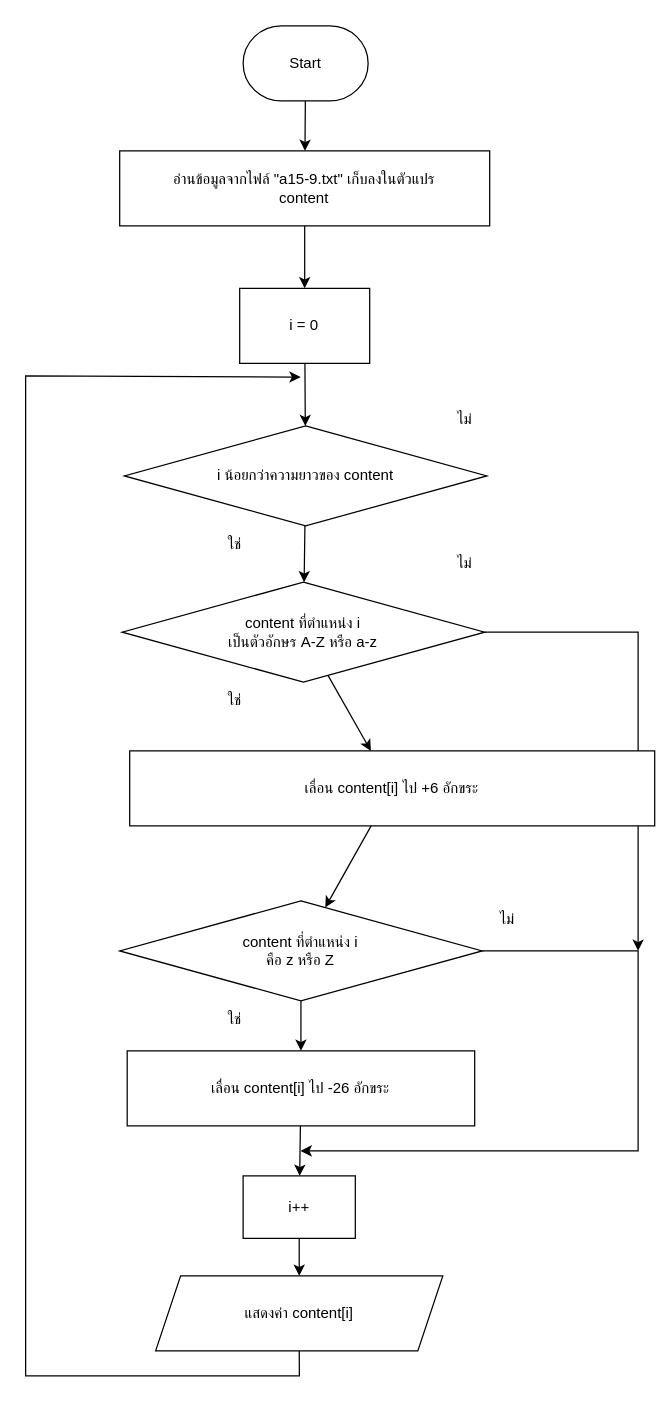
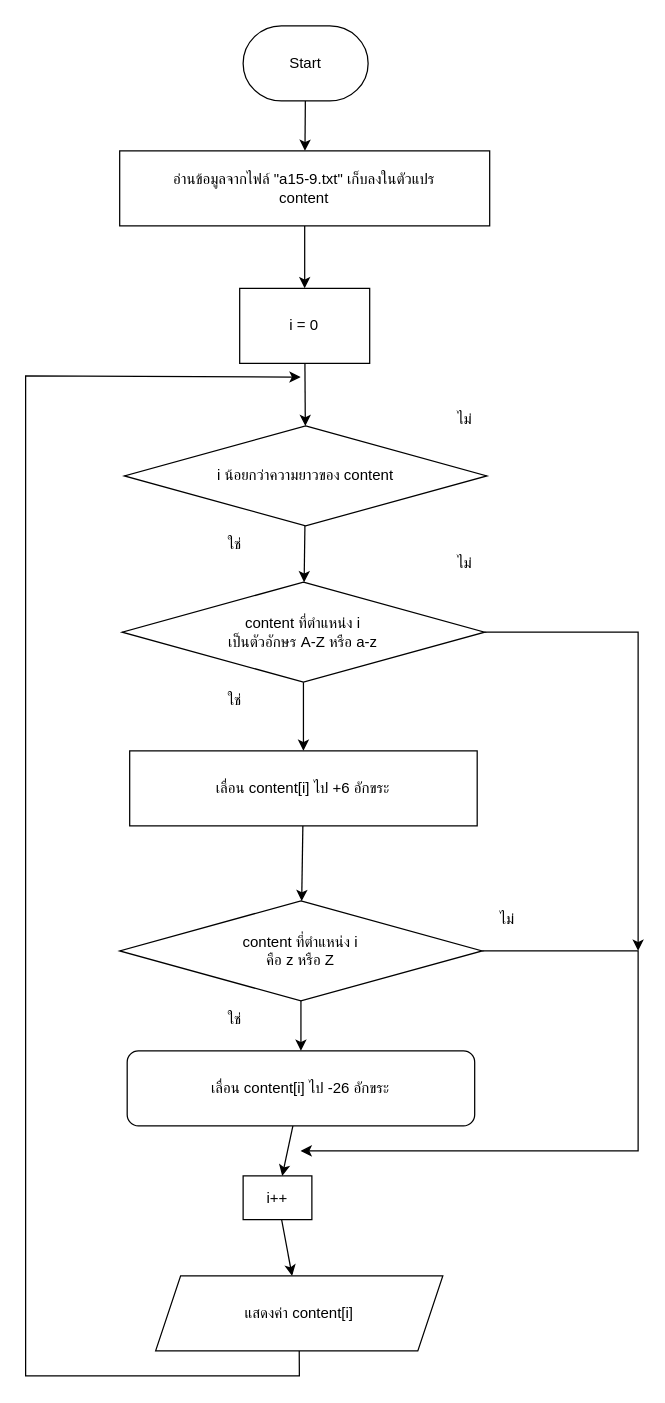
(392, 788) -> (303, 788)
(301, 1088) -> (301, 1088)
(299, 1207) -> (278, 1198)
